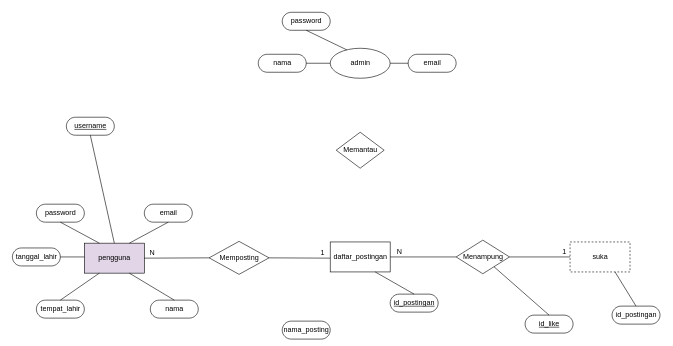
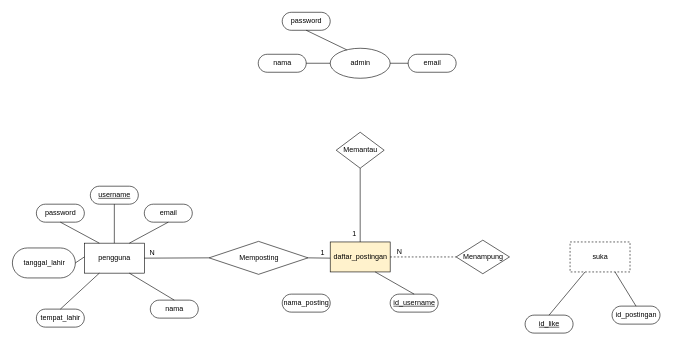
(90, 126) -> (114, 195)
none -> (360, 205)
(36, 257) -> (44, 263)
(360, 257) -> (360, 257)
(423, 257) -> (423, 257)
(540, 257) -> none
(114, 258) -> (114, 258)
(239, 258) -> (259, 258)
(522, 291) -> (567, 294)
(415, 303) -> (415, 303)
(60, 309) -> (60, 318)
(306, 330) -> (306, 303)
